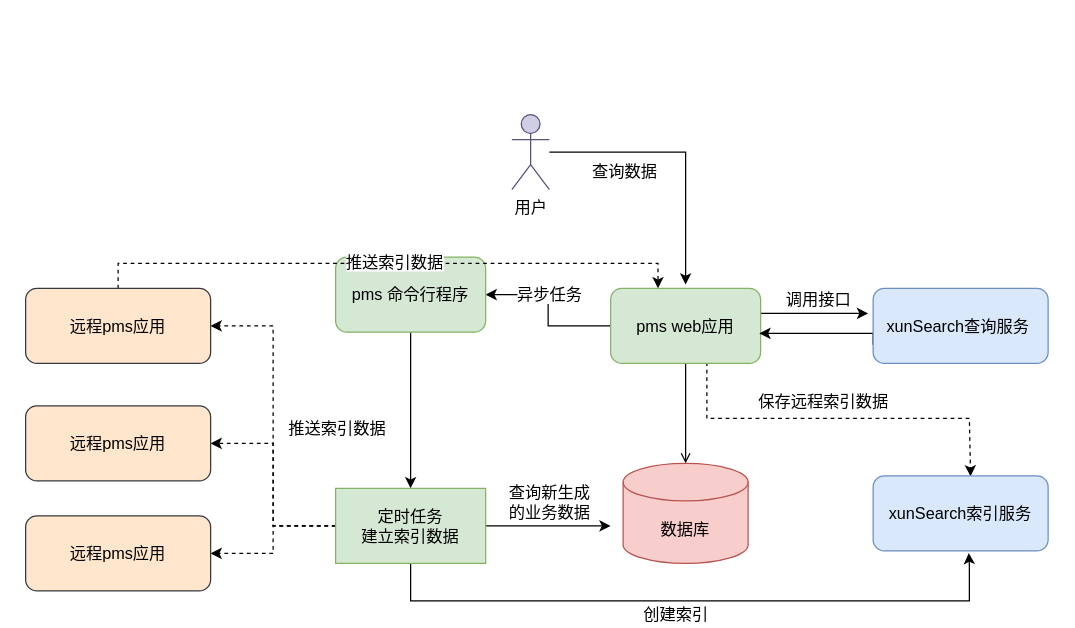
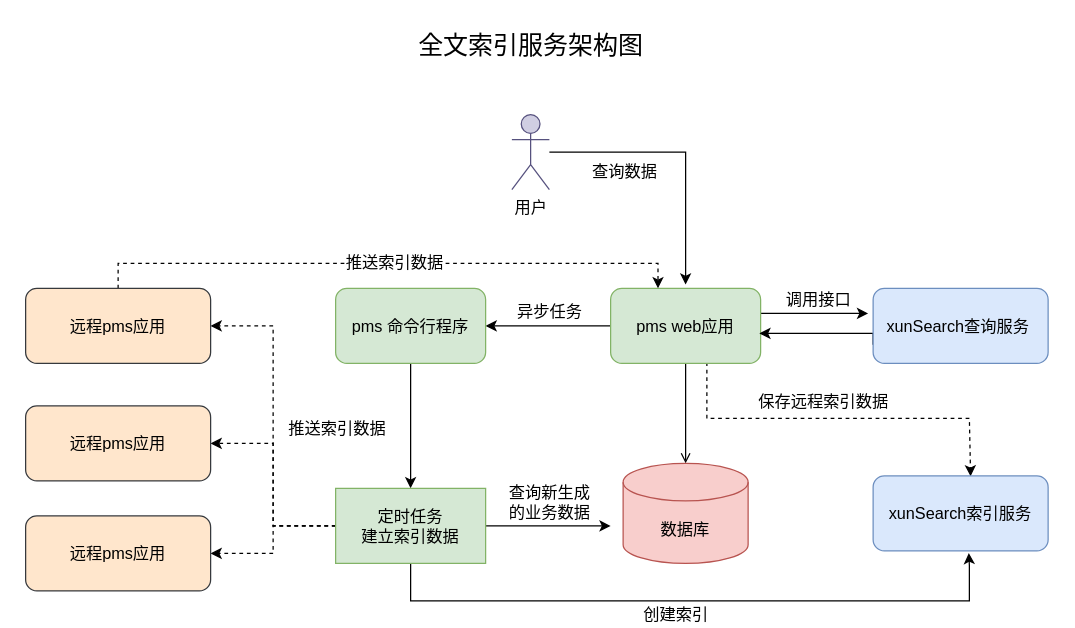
none -> (531, 44)
(411, 294) -> (411, 326)
